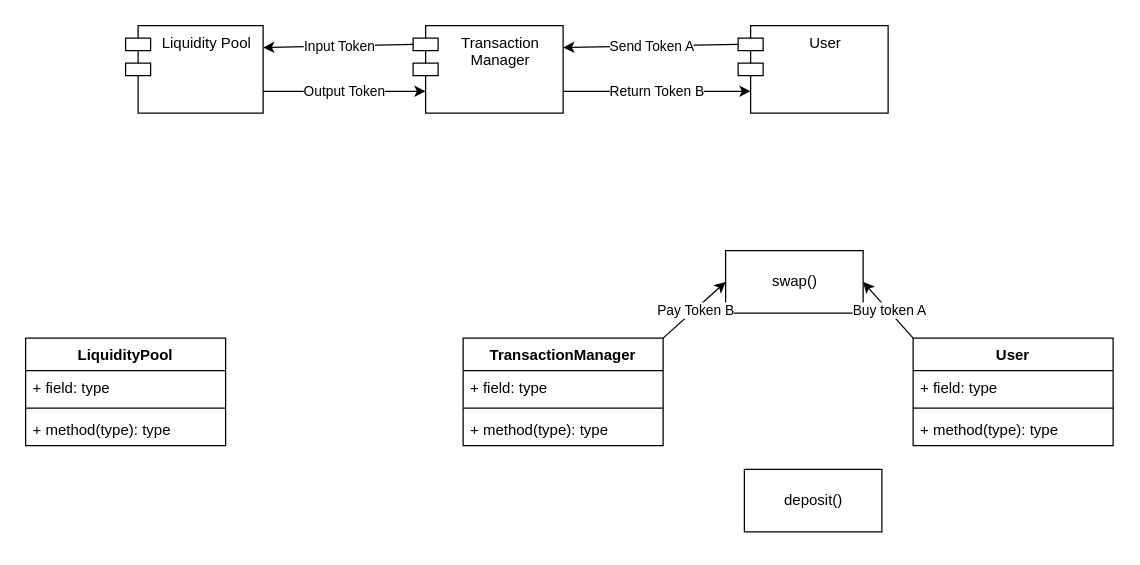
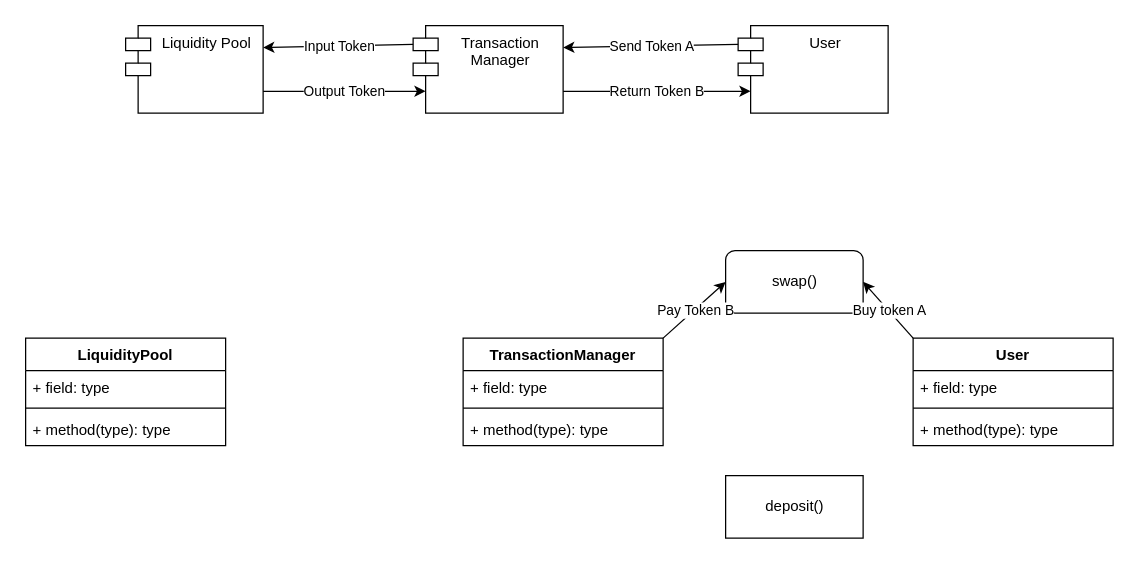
(794, 282) -> (794, 282)
(813, 501) -> (794, 507)
